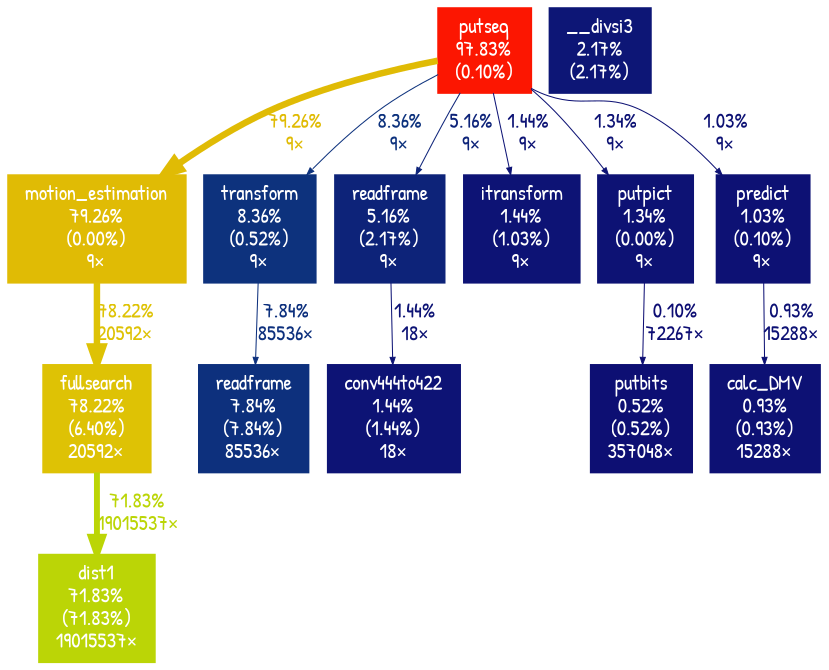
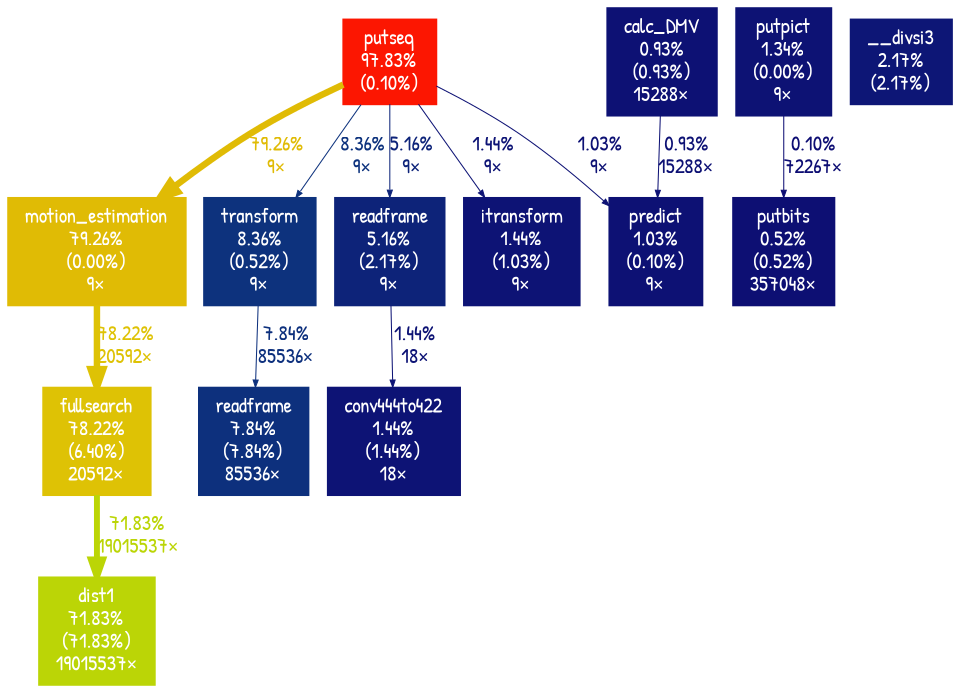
(570, 127) -> none
(764, 320) -> (659, 153)
